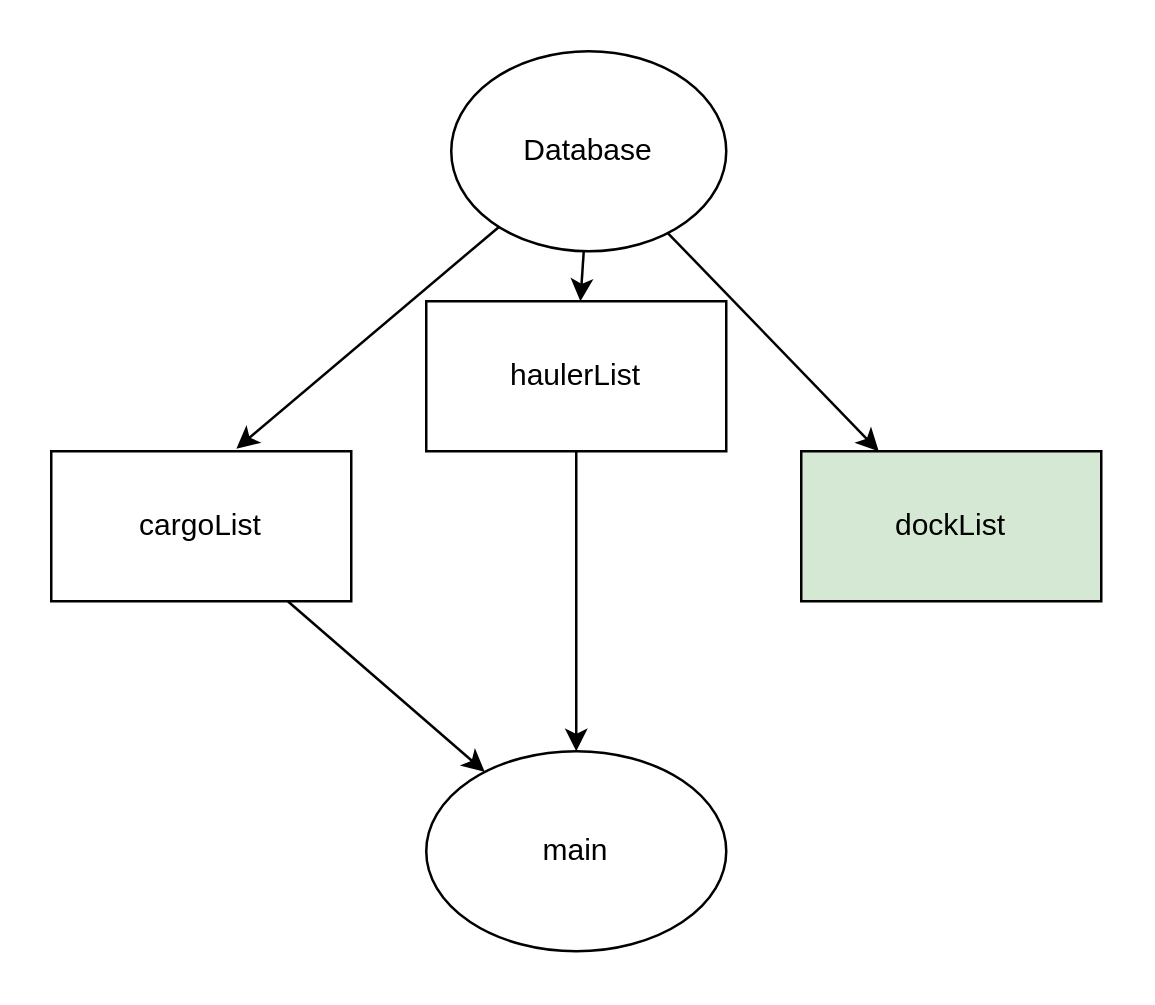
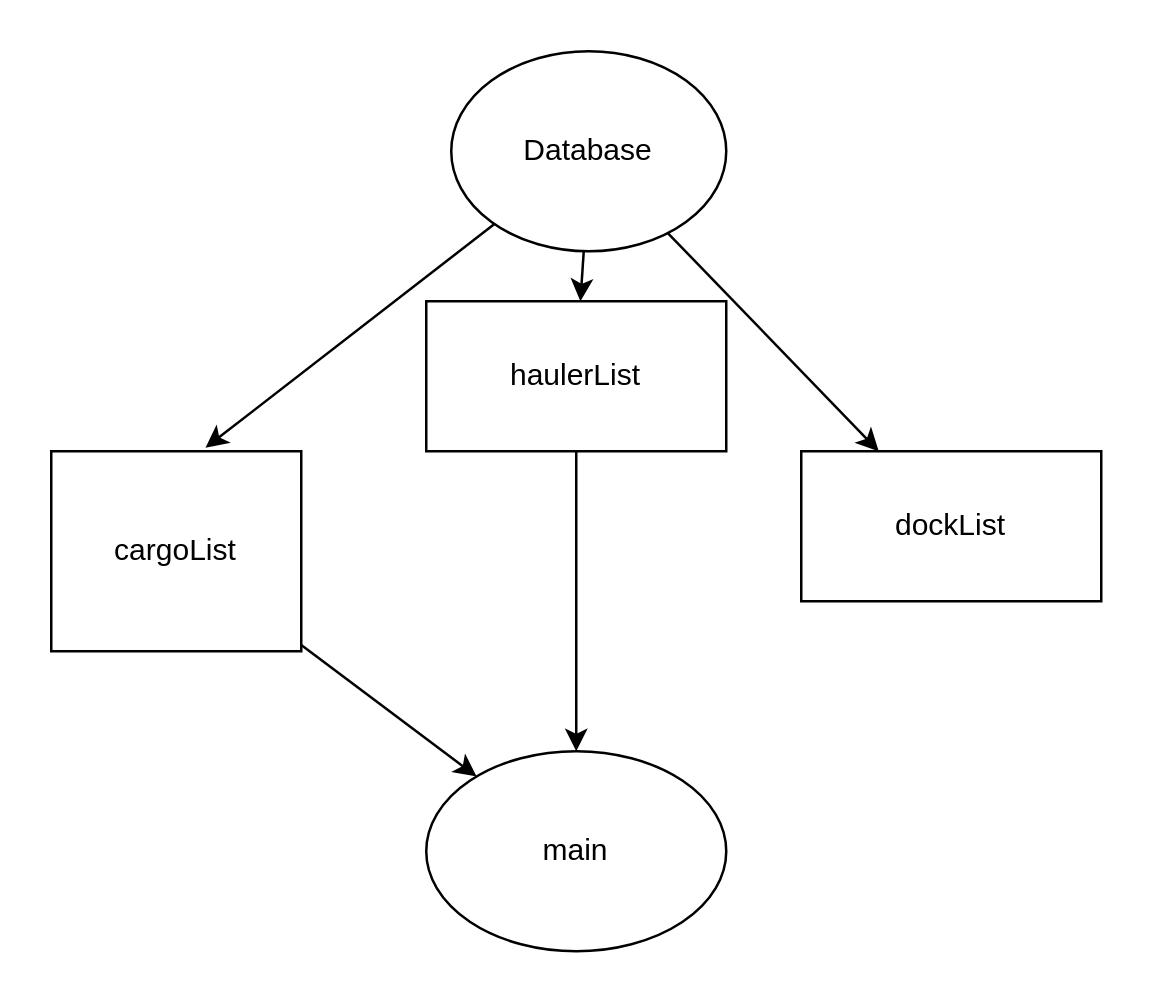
(201, 526) -> (176, 551)
(951, 526) -> (951, 526)
